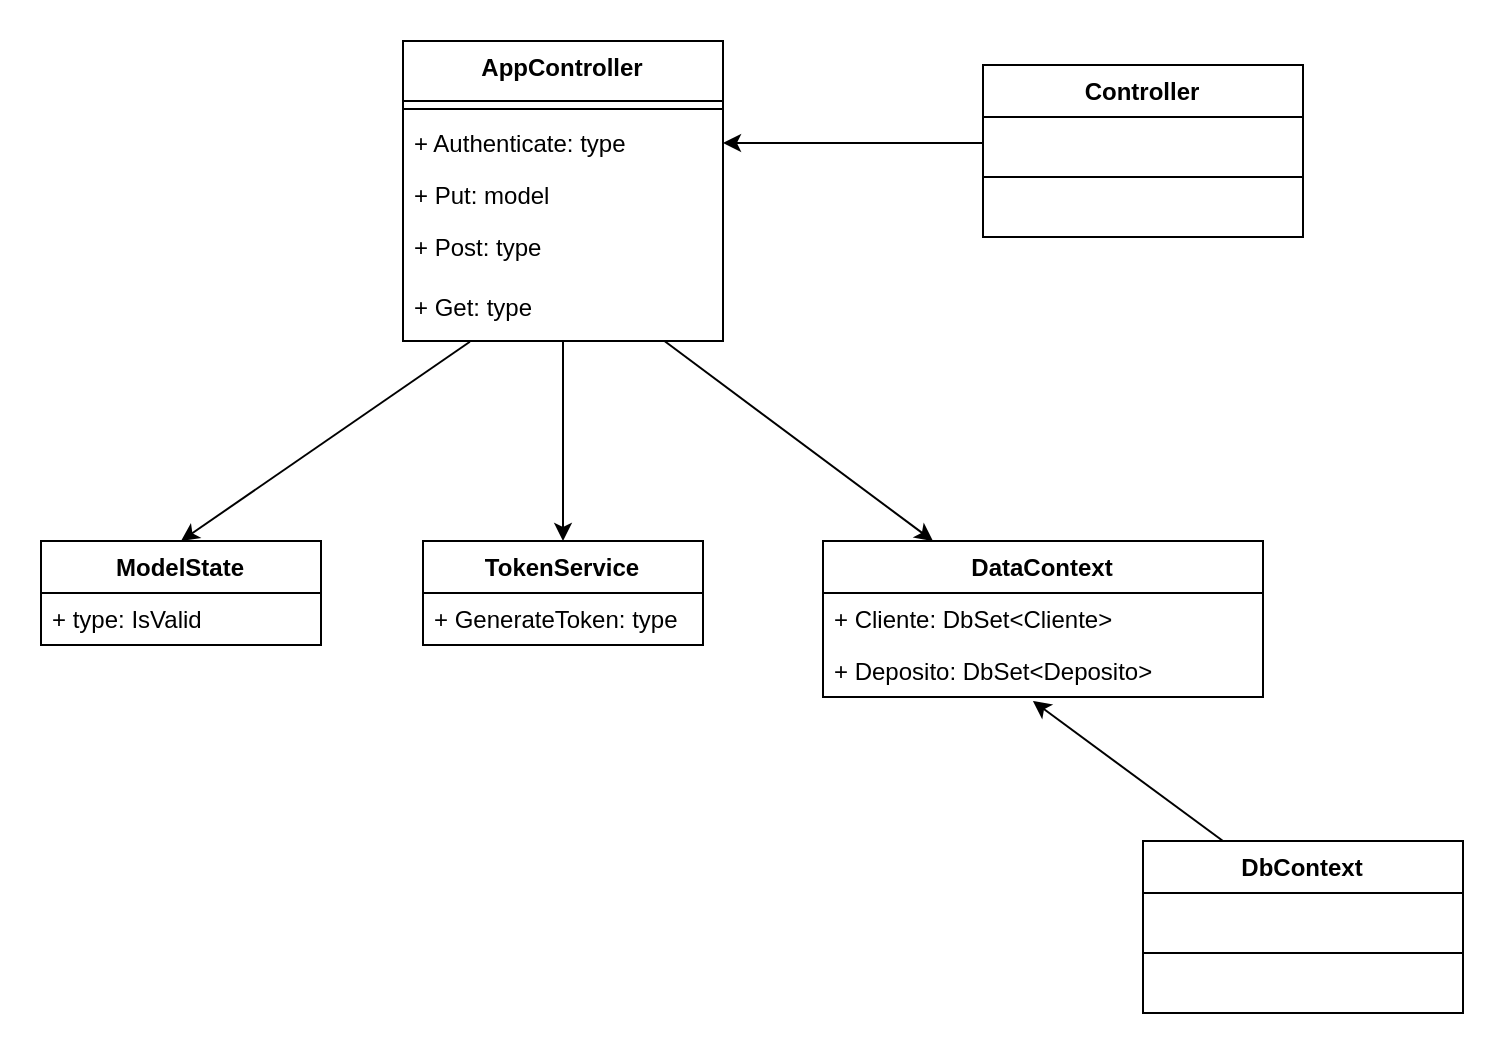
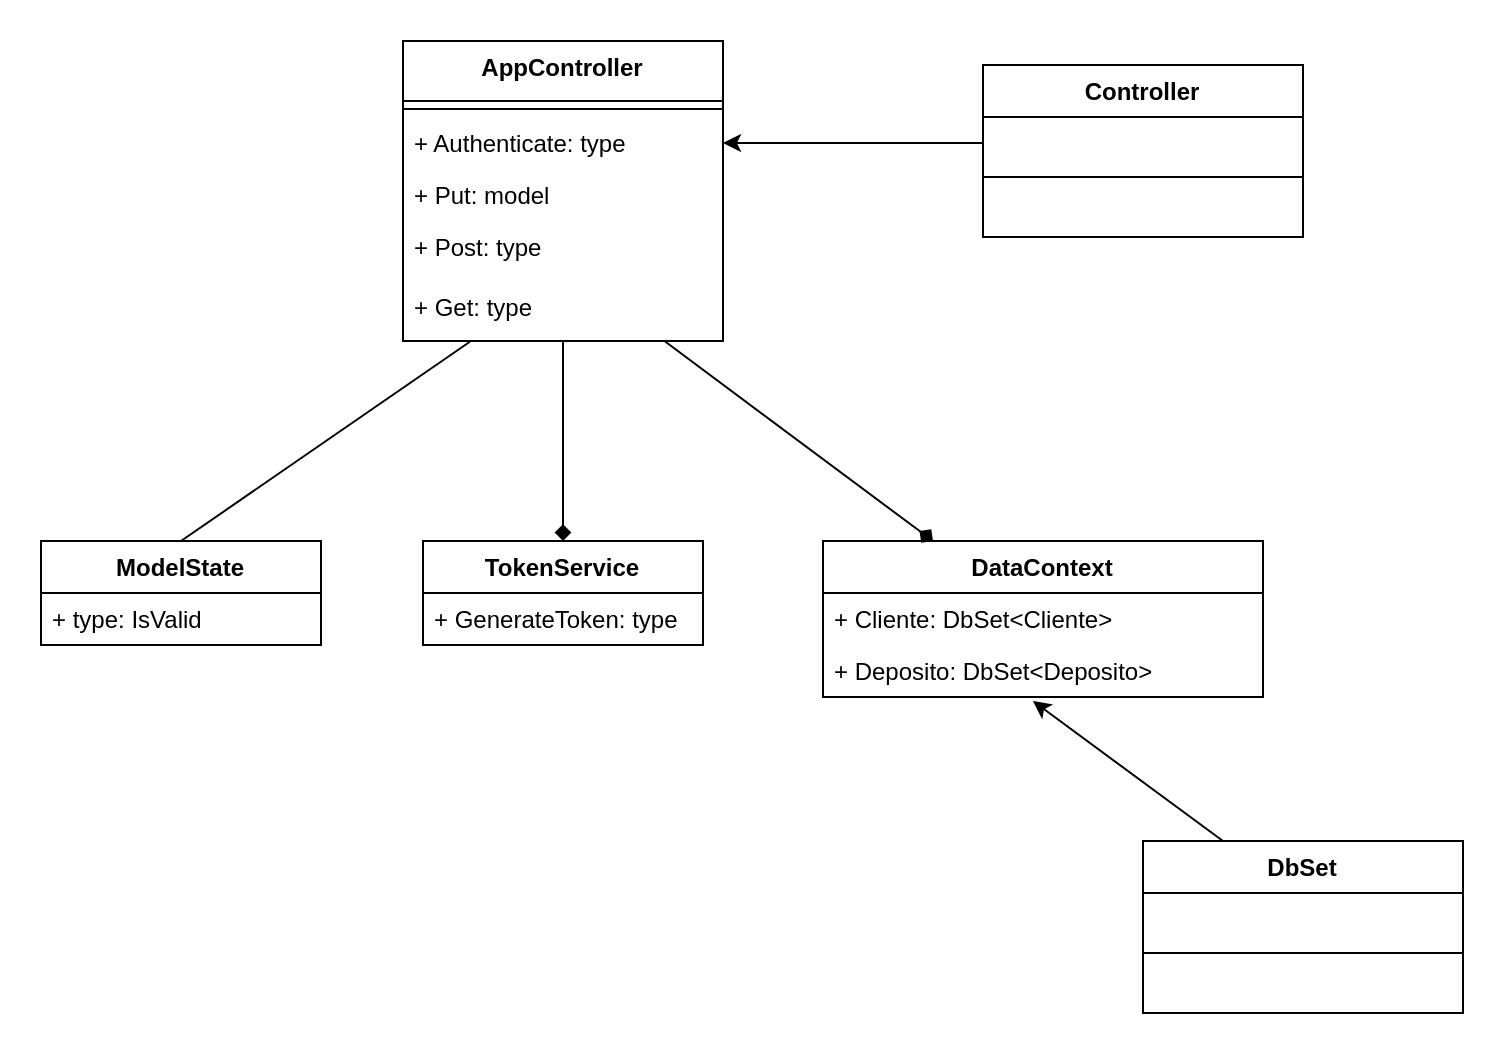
(563, 526) -> (563, 525)
(920, 532) -> (920, 531)
(193, 533) -> (190, 535)
(1302, 868) -> (1302, 868)
